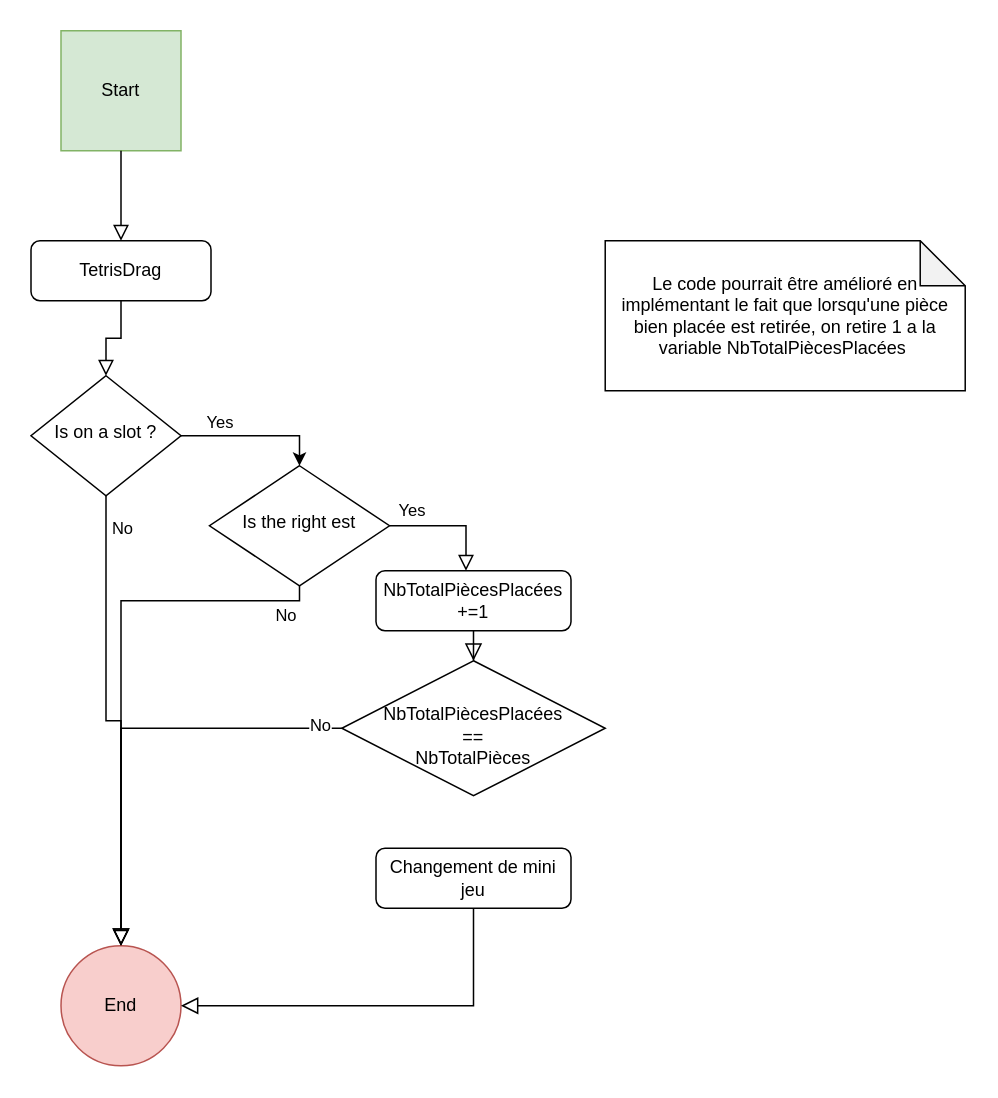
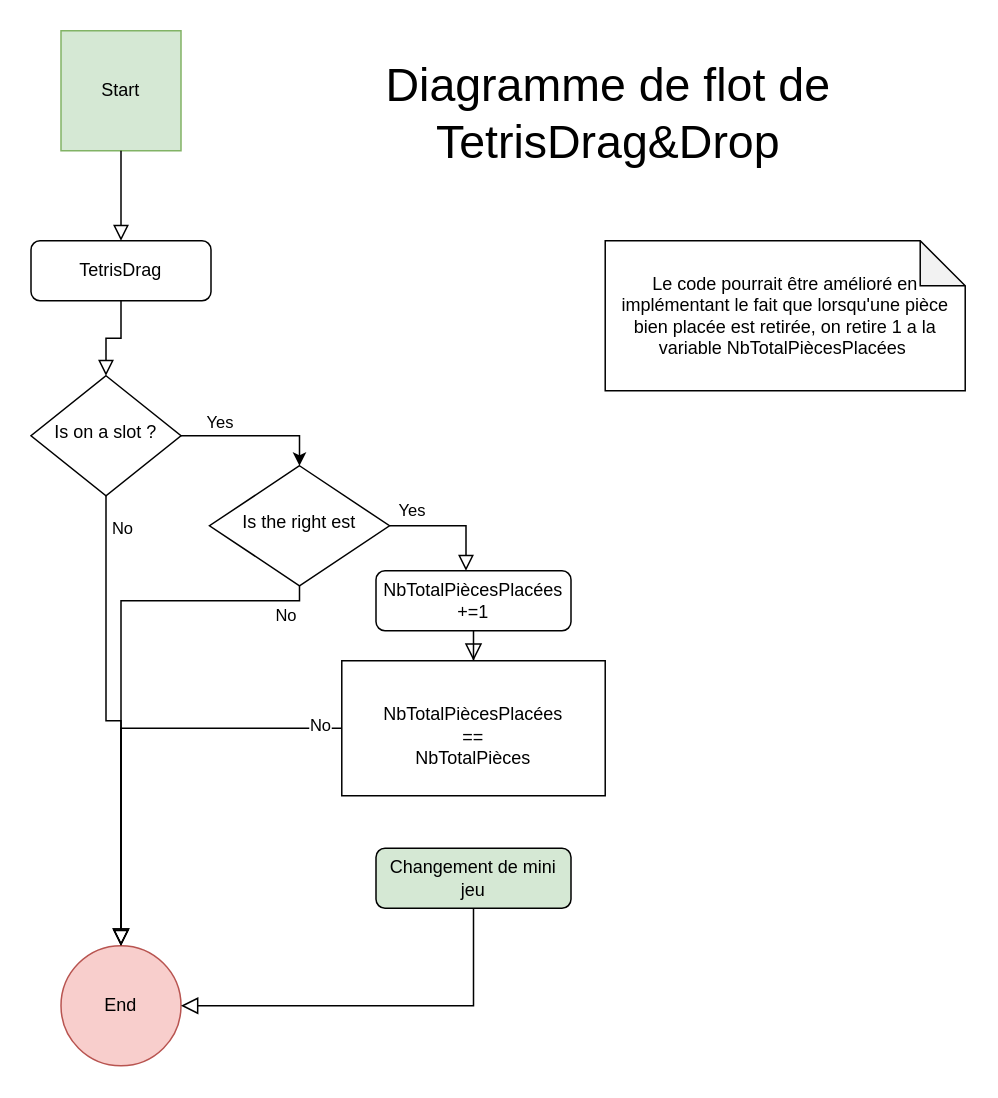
none -> (608, 113)
(473, 728) -> (473, 728)
(473, 878) -> (473, 878)
